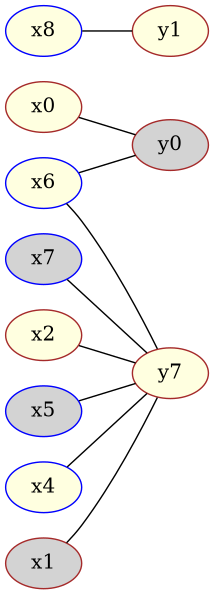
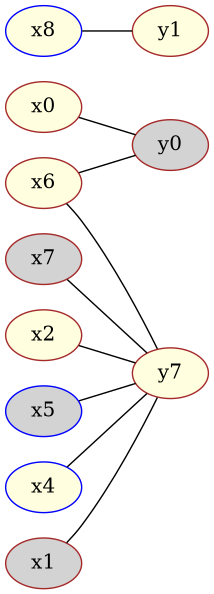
(44, 183) -> (44, 183)
(44, 259) -> (44, 259)
